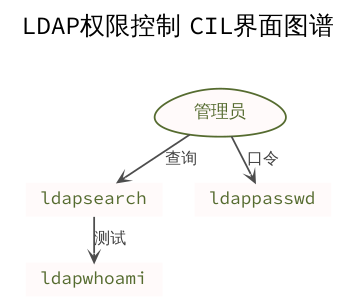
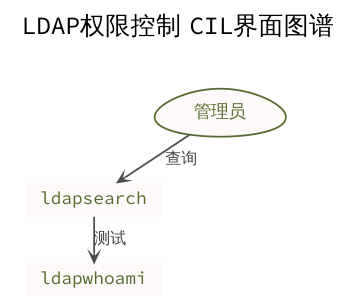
(263, 200) -> none
